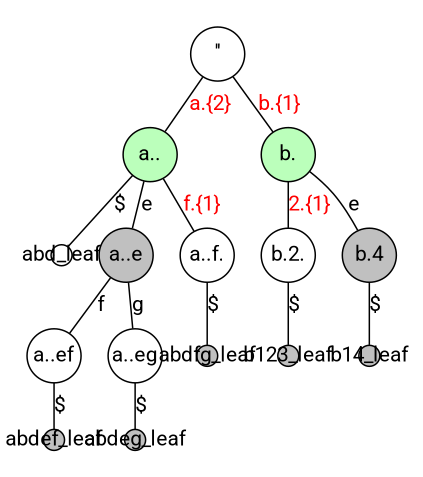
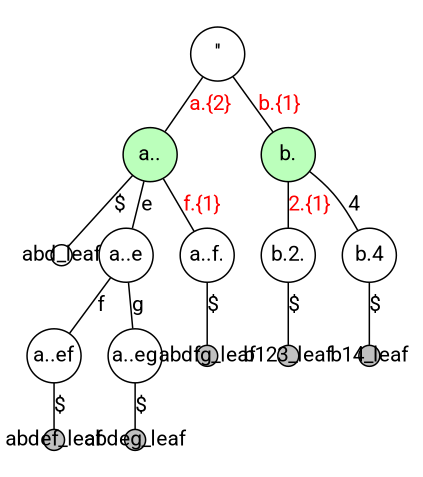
(354, 205) -> (354, 205)
(126, 255) -> (126, 255)
(369, 255) -> (369, 255)
